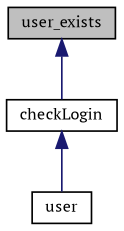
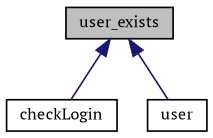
(62, 170) -> (153, 76)
